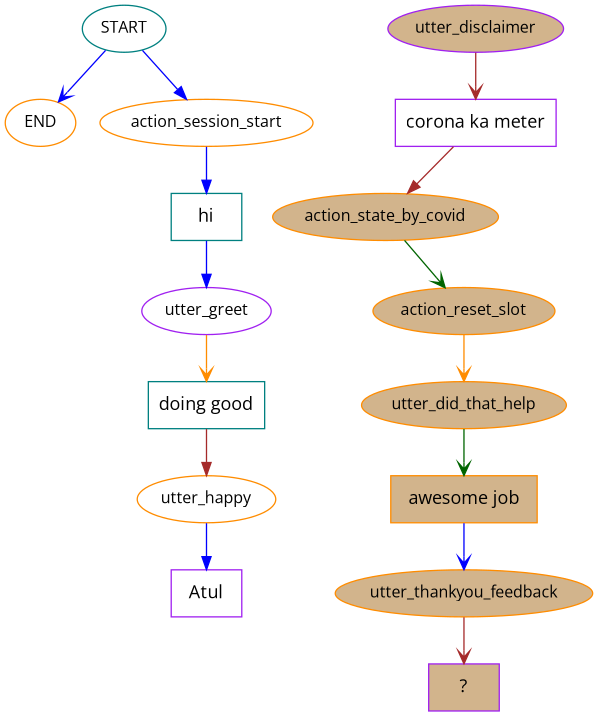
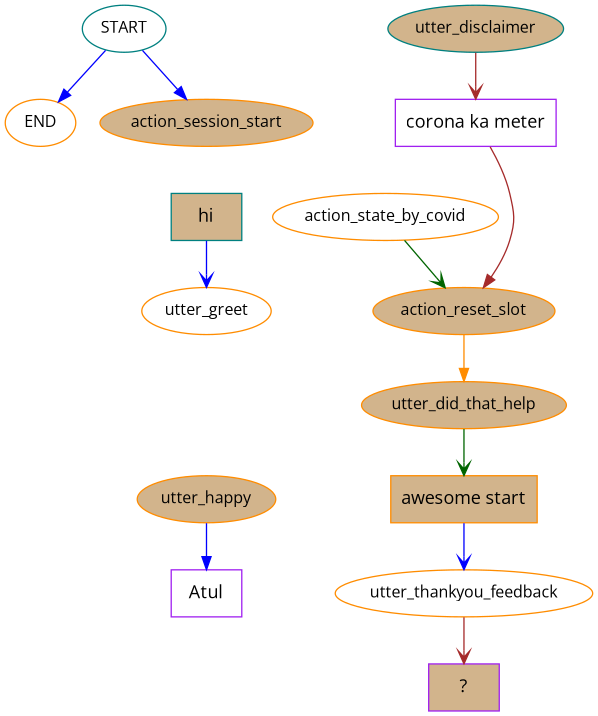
(476, 29) -> (476, 29)
(87, 71) -> (87, 71)
(206, 123) -> (206, 123)
(206, 163) -> none
(435, 165) -> (513, 212)
(206, 217) -> (206, 217)
(386, 217) -> (386, 217)
(206, 258) -> (206, 258)
(206, 311) -> (206, 311)
(464, 352) -> (464, 352)
(206, 405) -> none
(206, 499) -> (206, 499)
(464, 499) -> (464, 499)
(464, 593) -> (464, 593)
